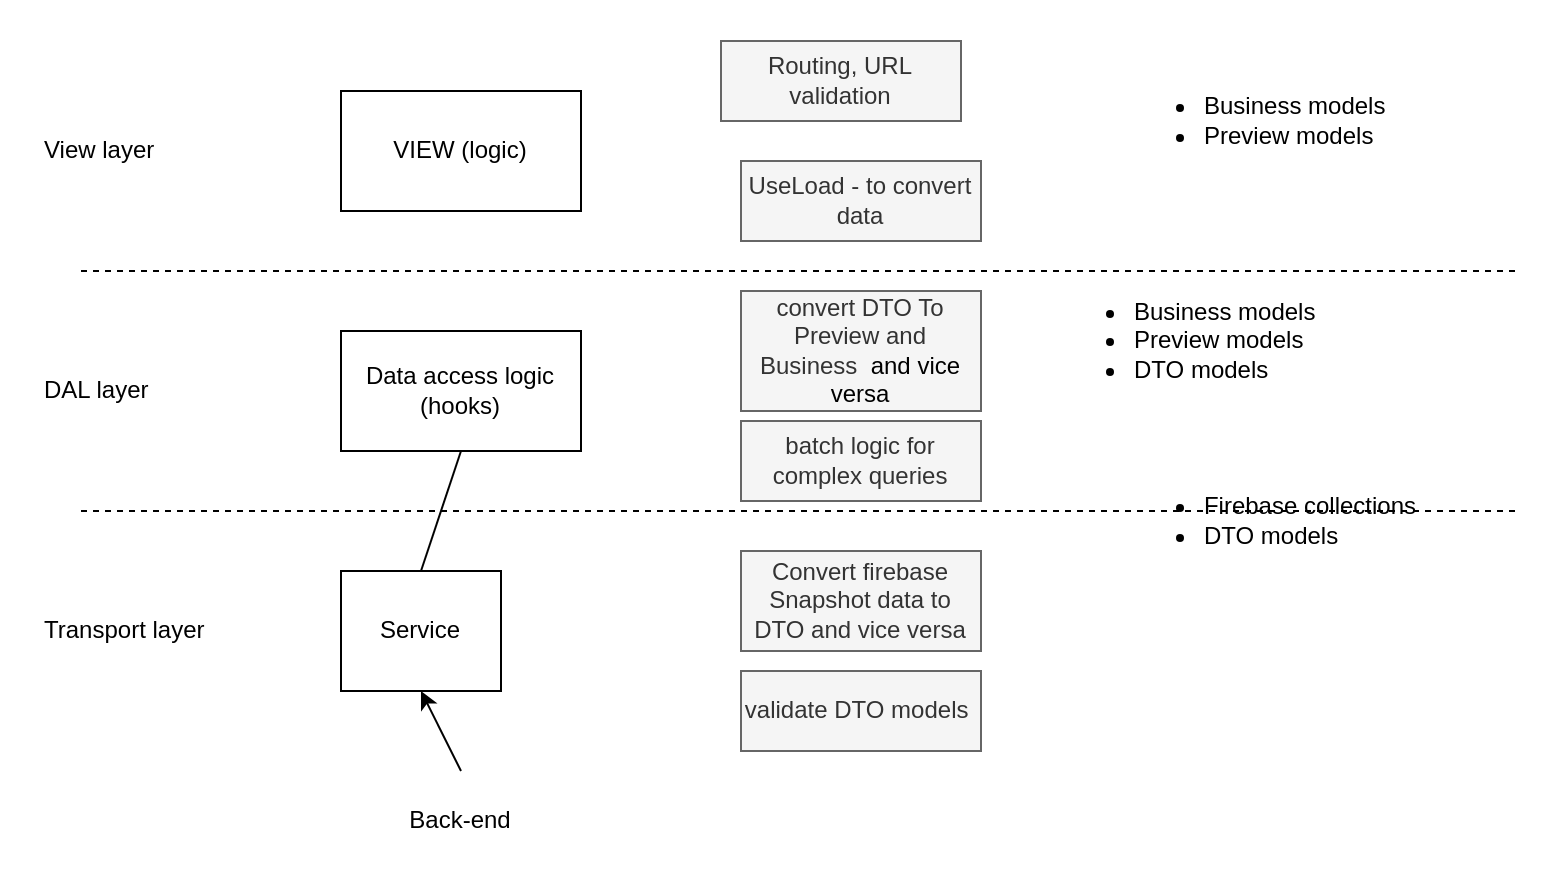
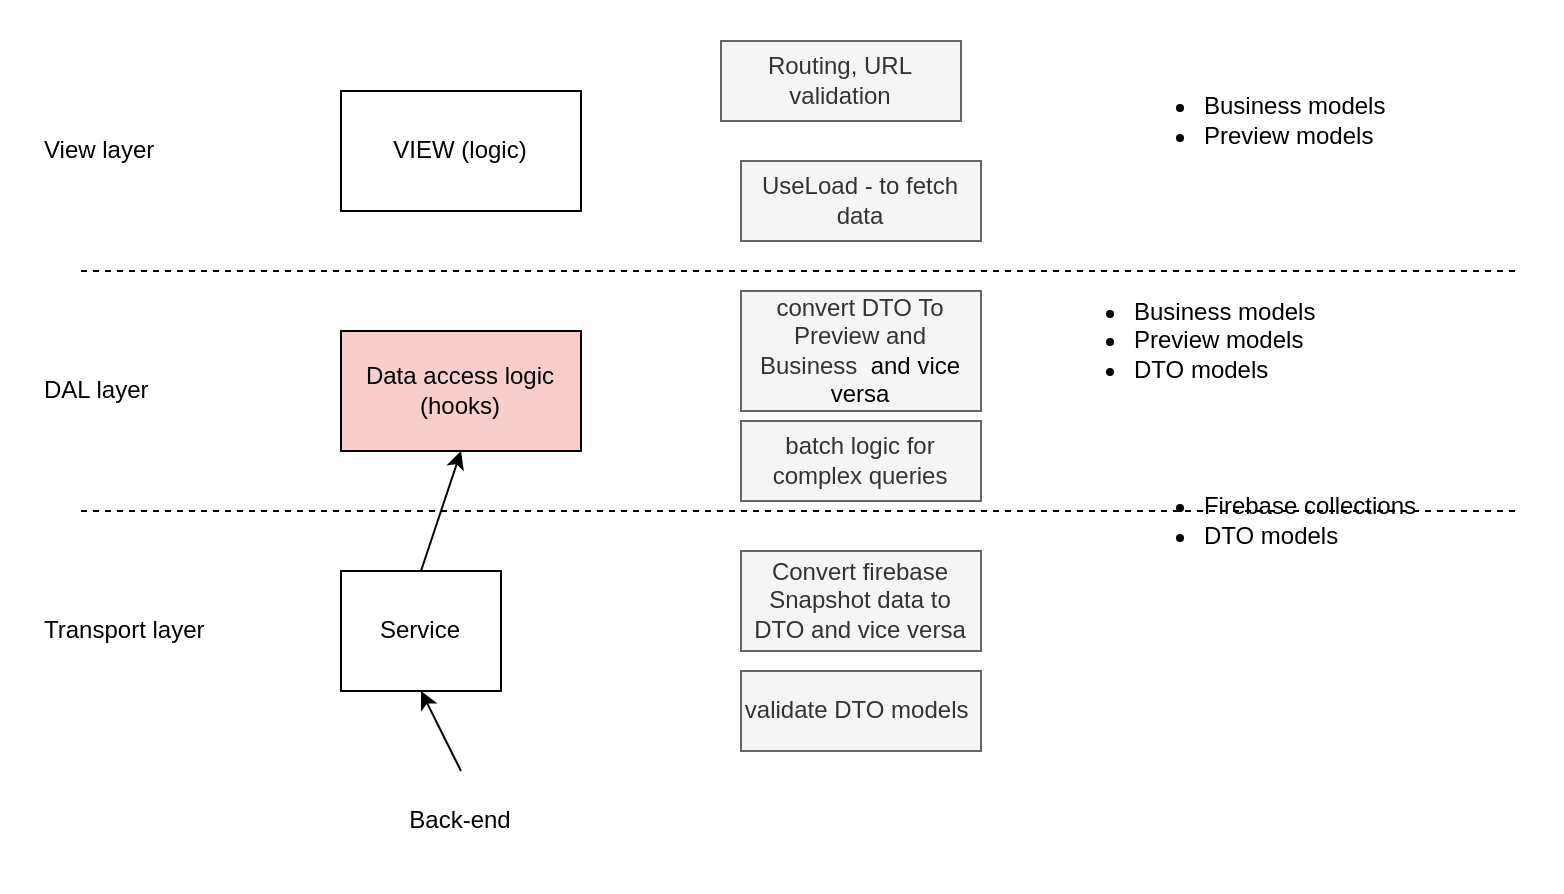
(861, 201) -> (861, 201)
(461, 391) -> (461, 391)
(458, 460) -> (456, 465)
